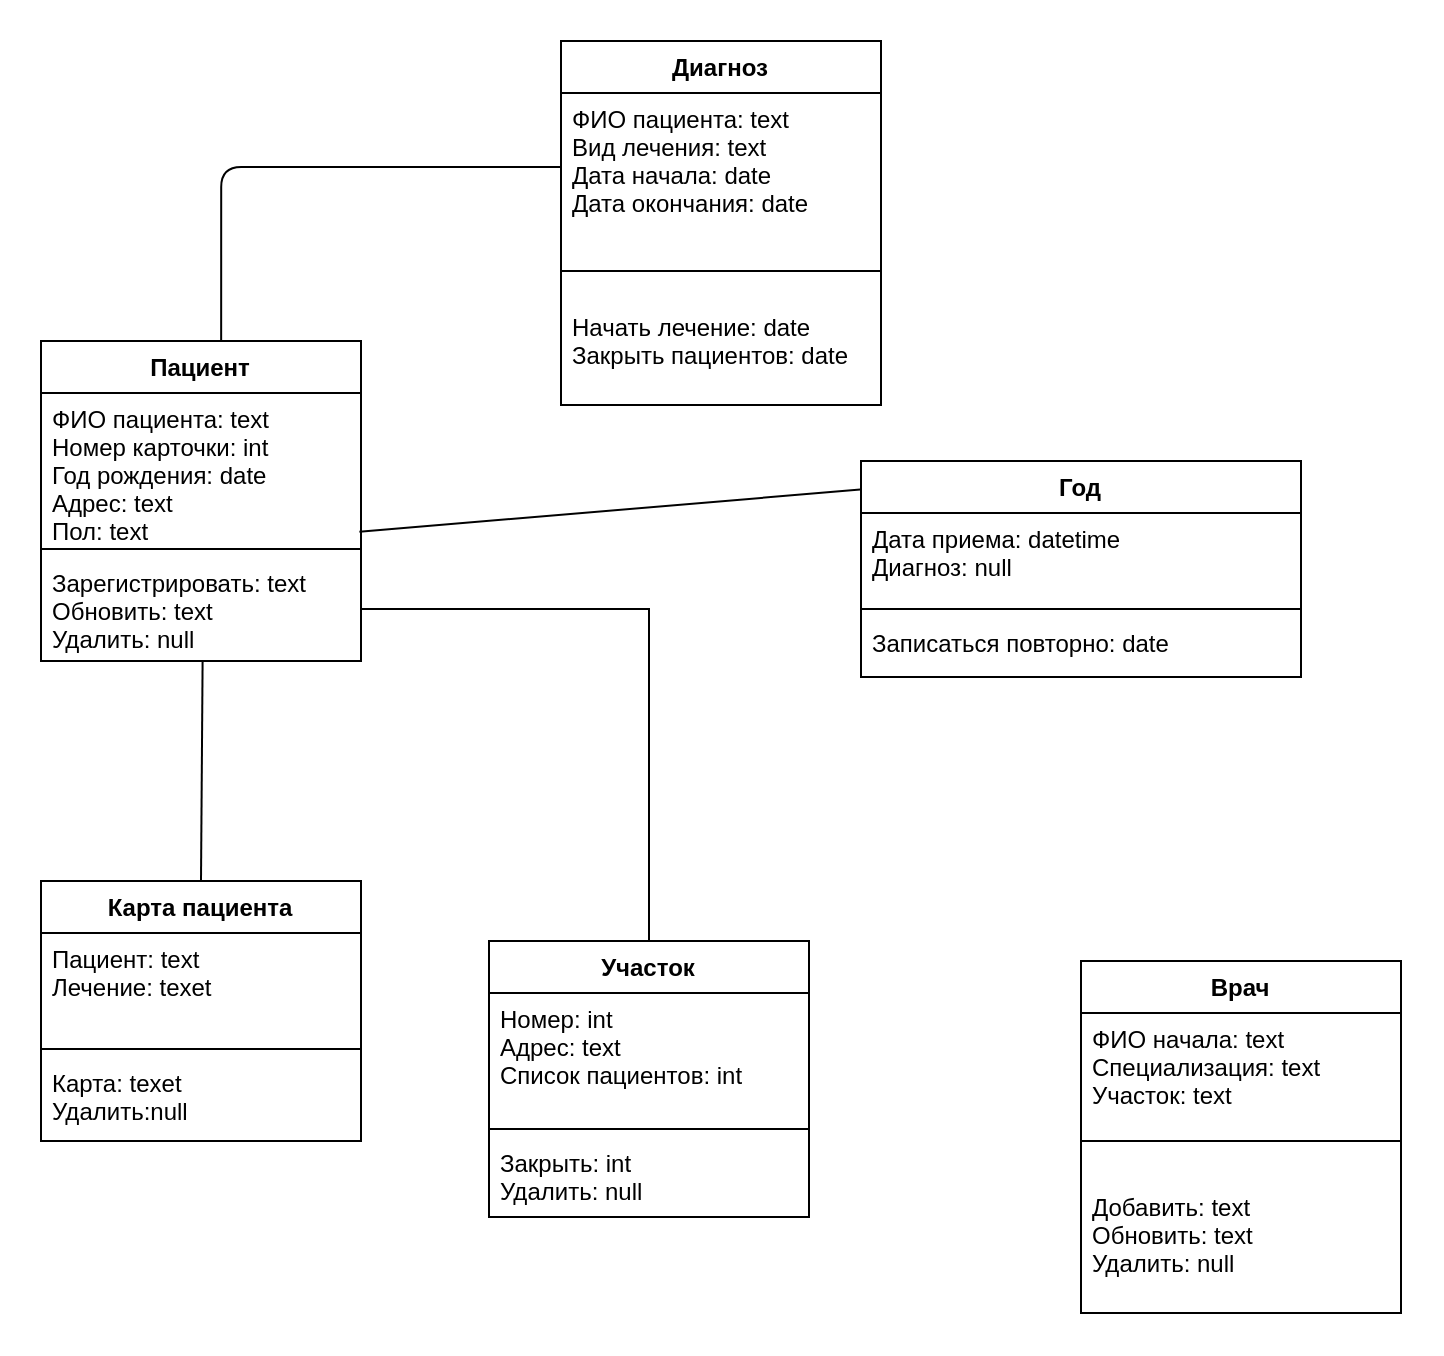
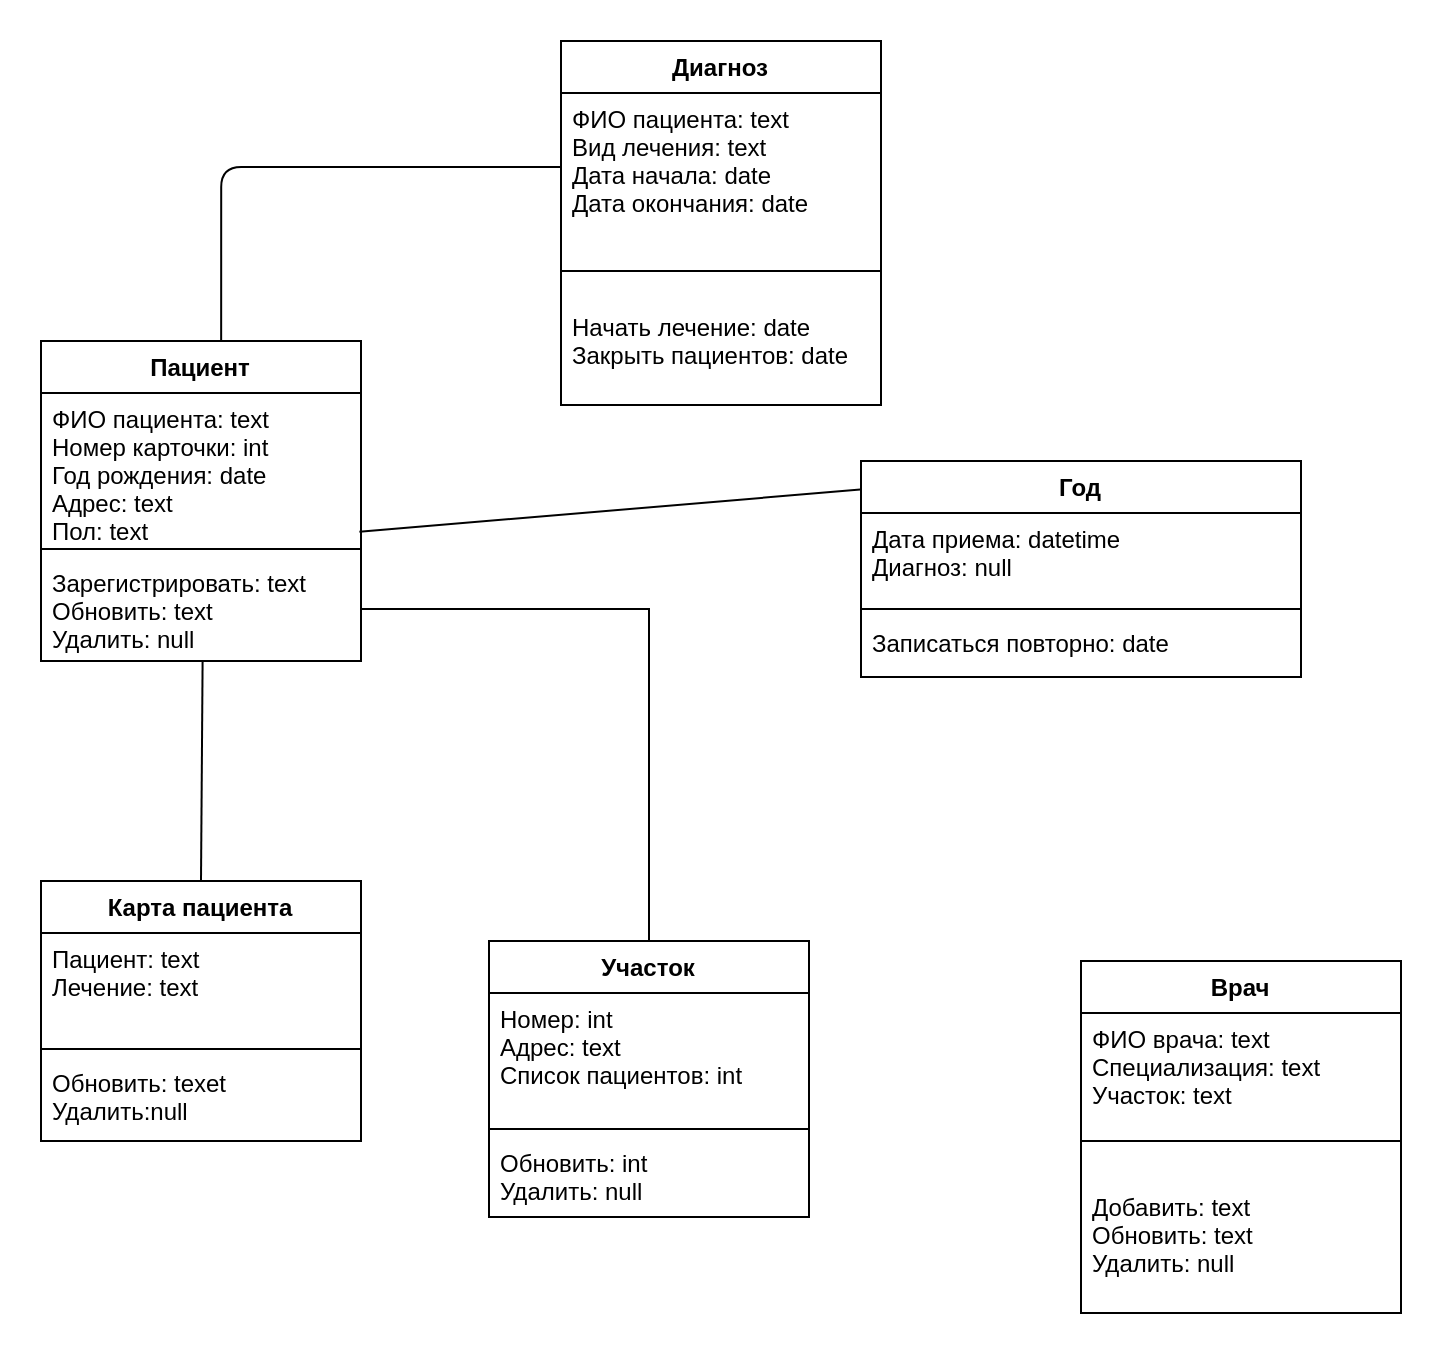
(133, 960) -> (133, 960)
(1190, 1040) -> (1183, 1040)
(126, 1084) -> (147, 1084)
(571, 1164) -> (578, 1164)
